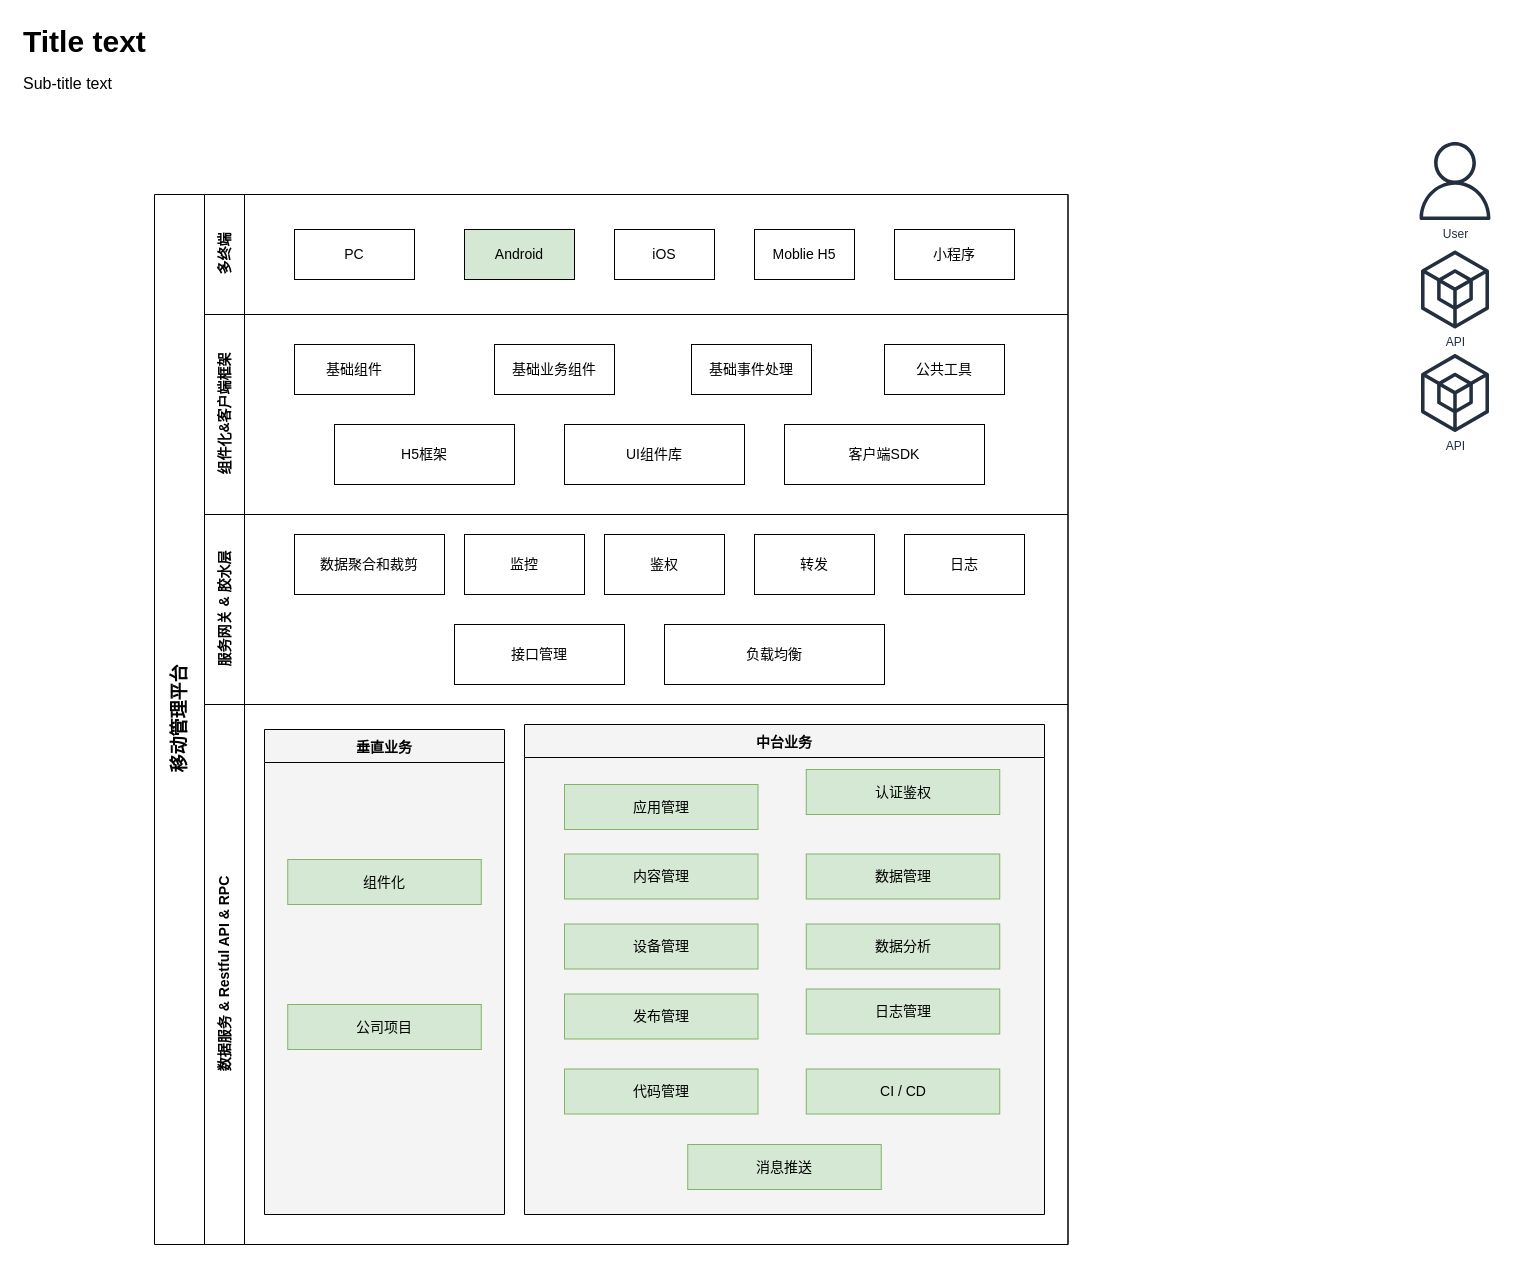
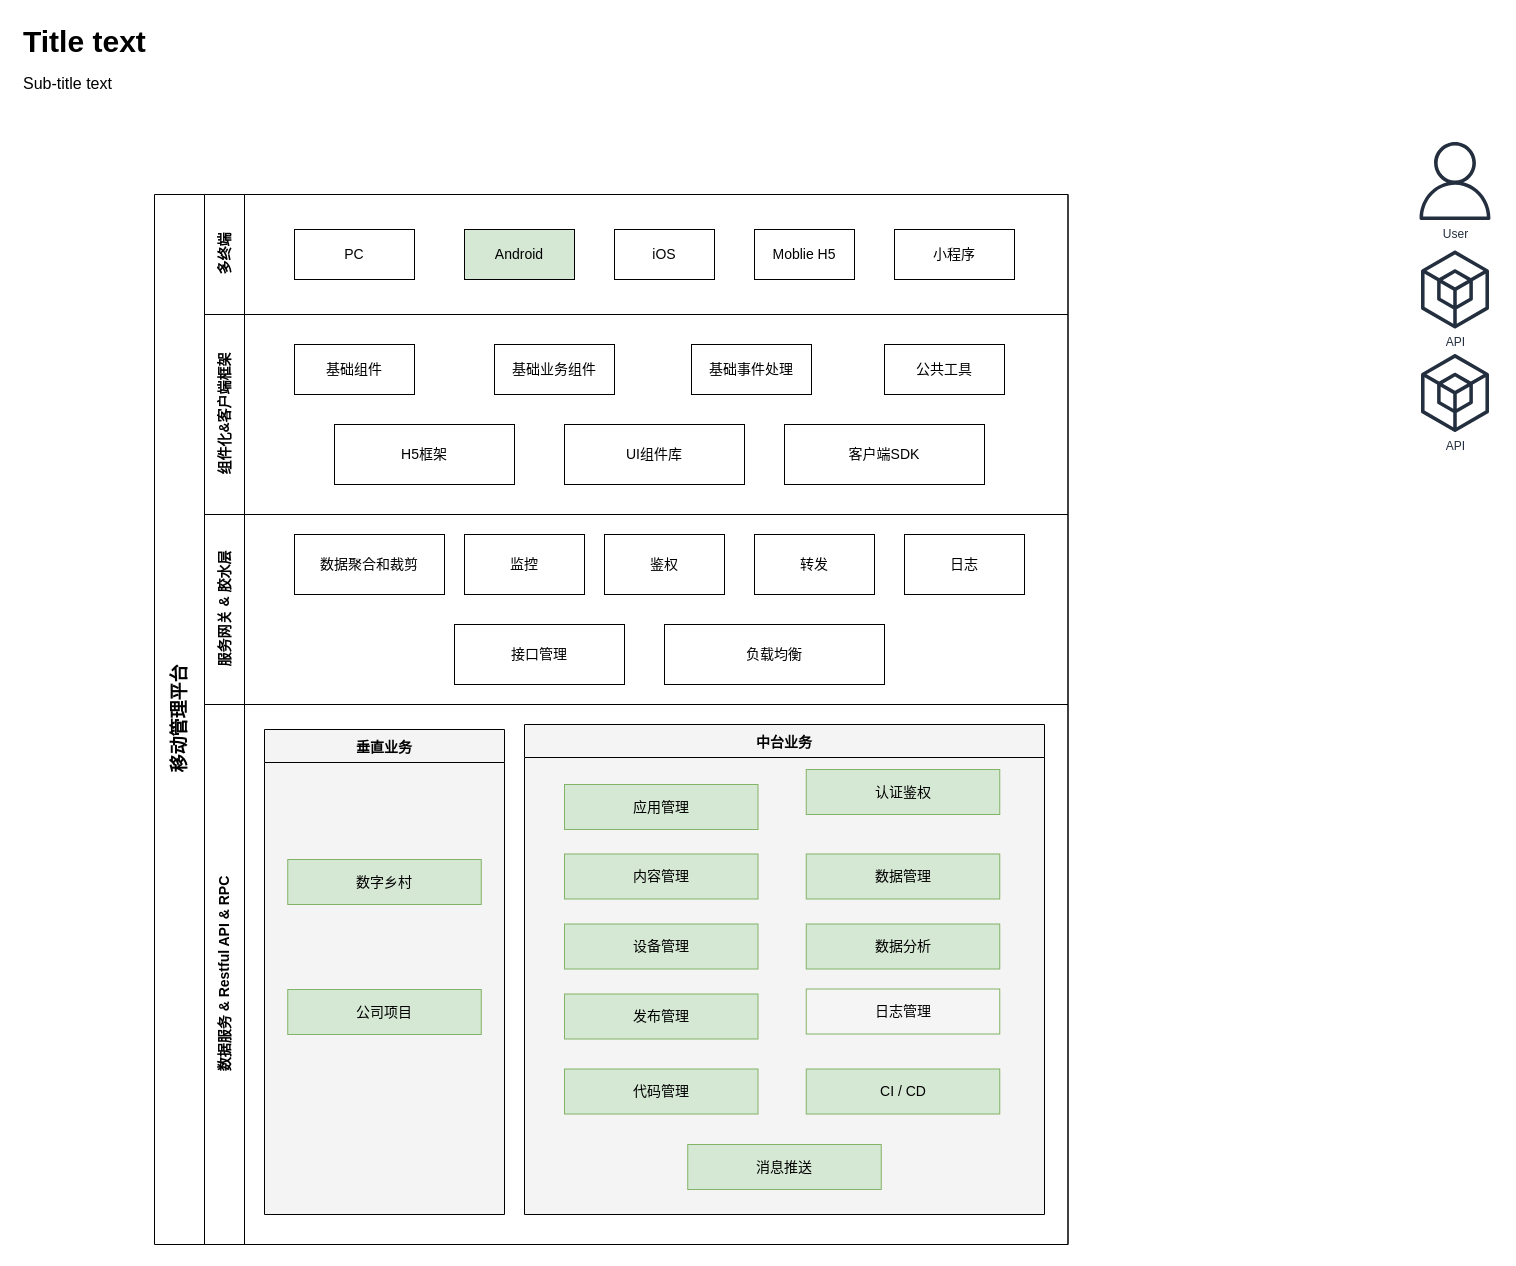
(385, 883) -> (385, 883)
(903, 1012) -> (903, 1012)
(385, 1027) -> (385, 1012)
